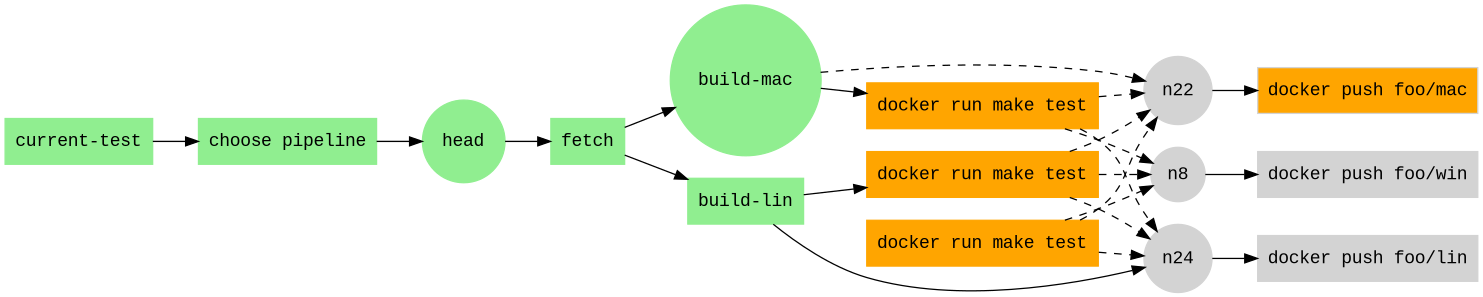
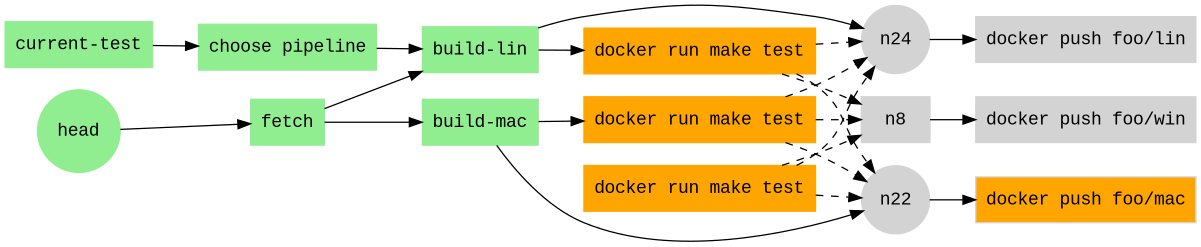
(977, 65) -> (659, 240)
(746, 80) -> (480, 122)
(393, 141) -> (393, 49)
(1178, 174) -> (896, 120)
